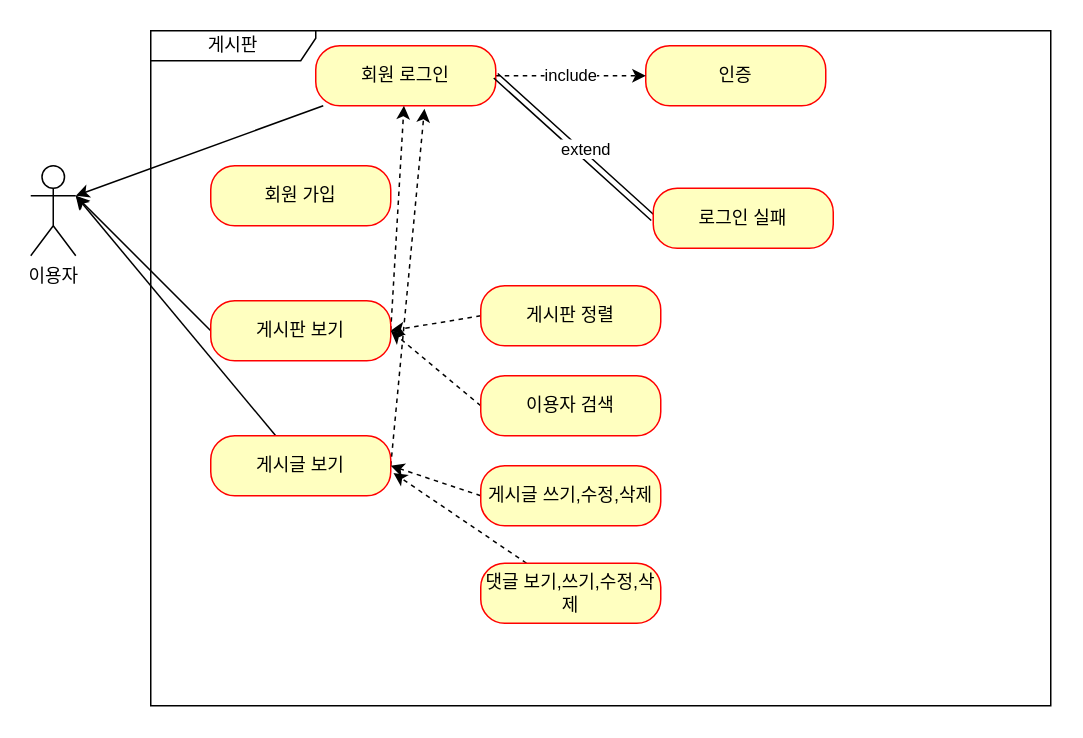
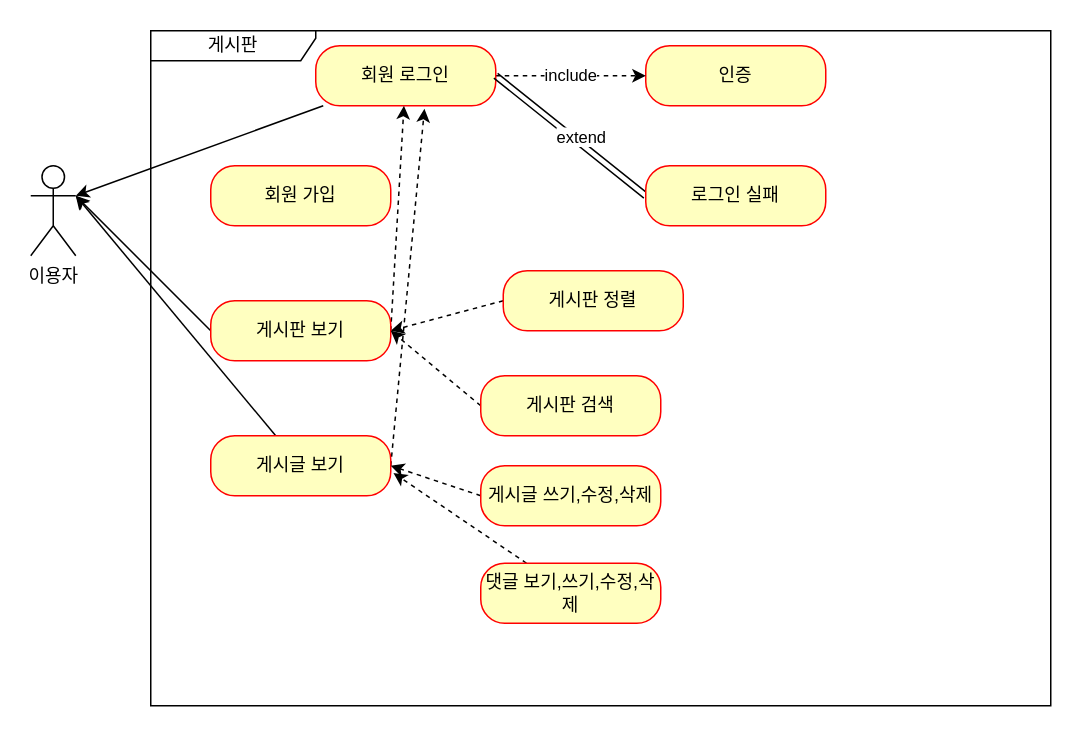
(743, 218) -> (736, 196)
(571, 316) -> (593, 301)
(571, 406) -> (571, 406)
